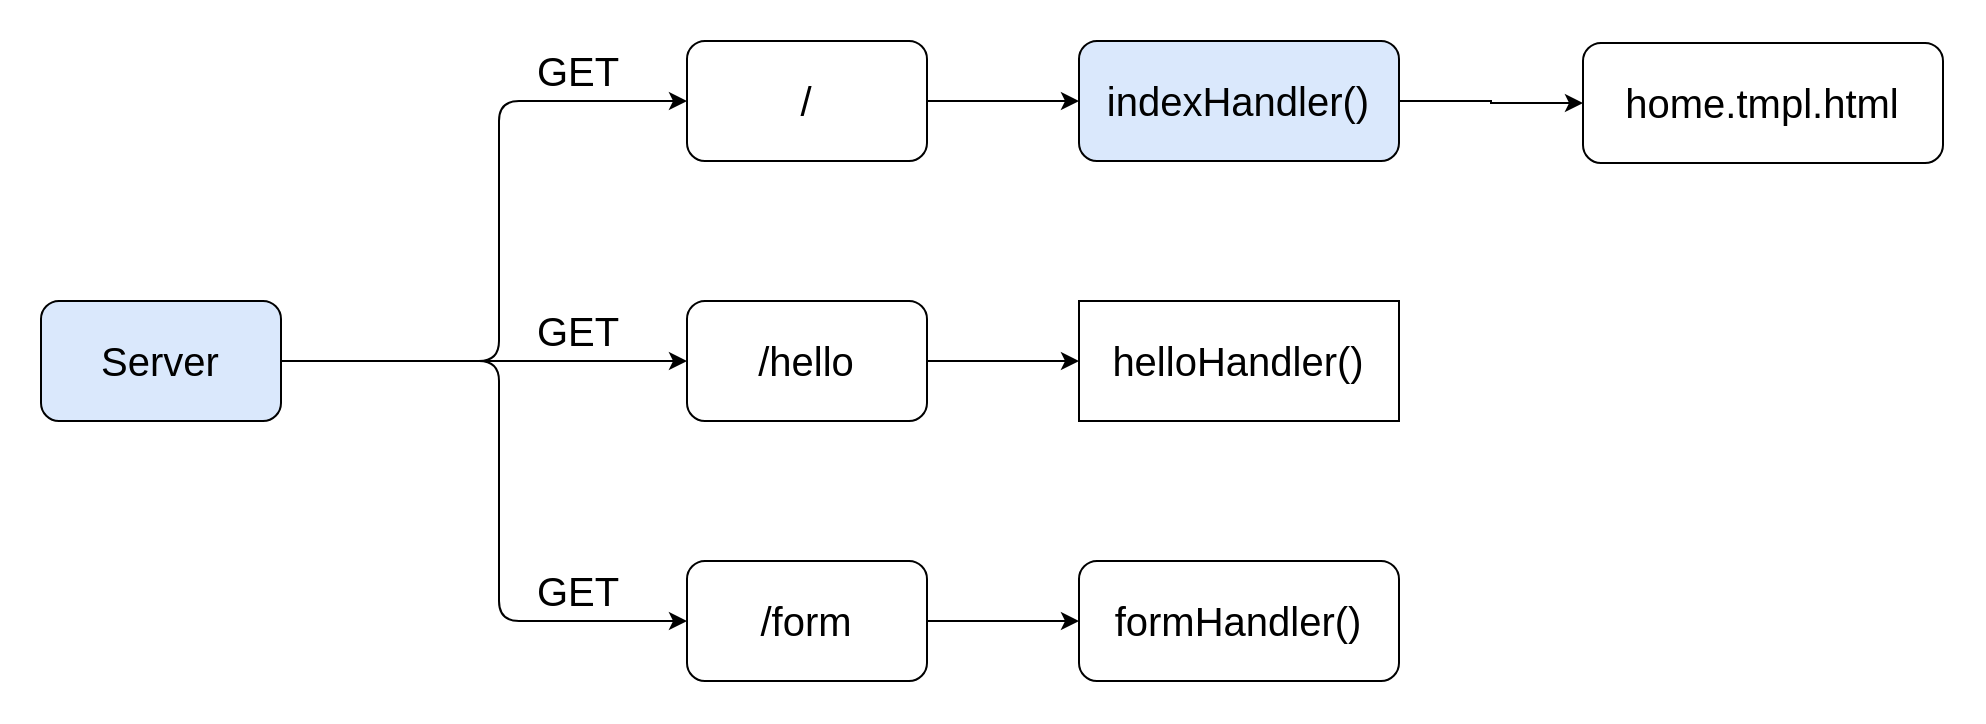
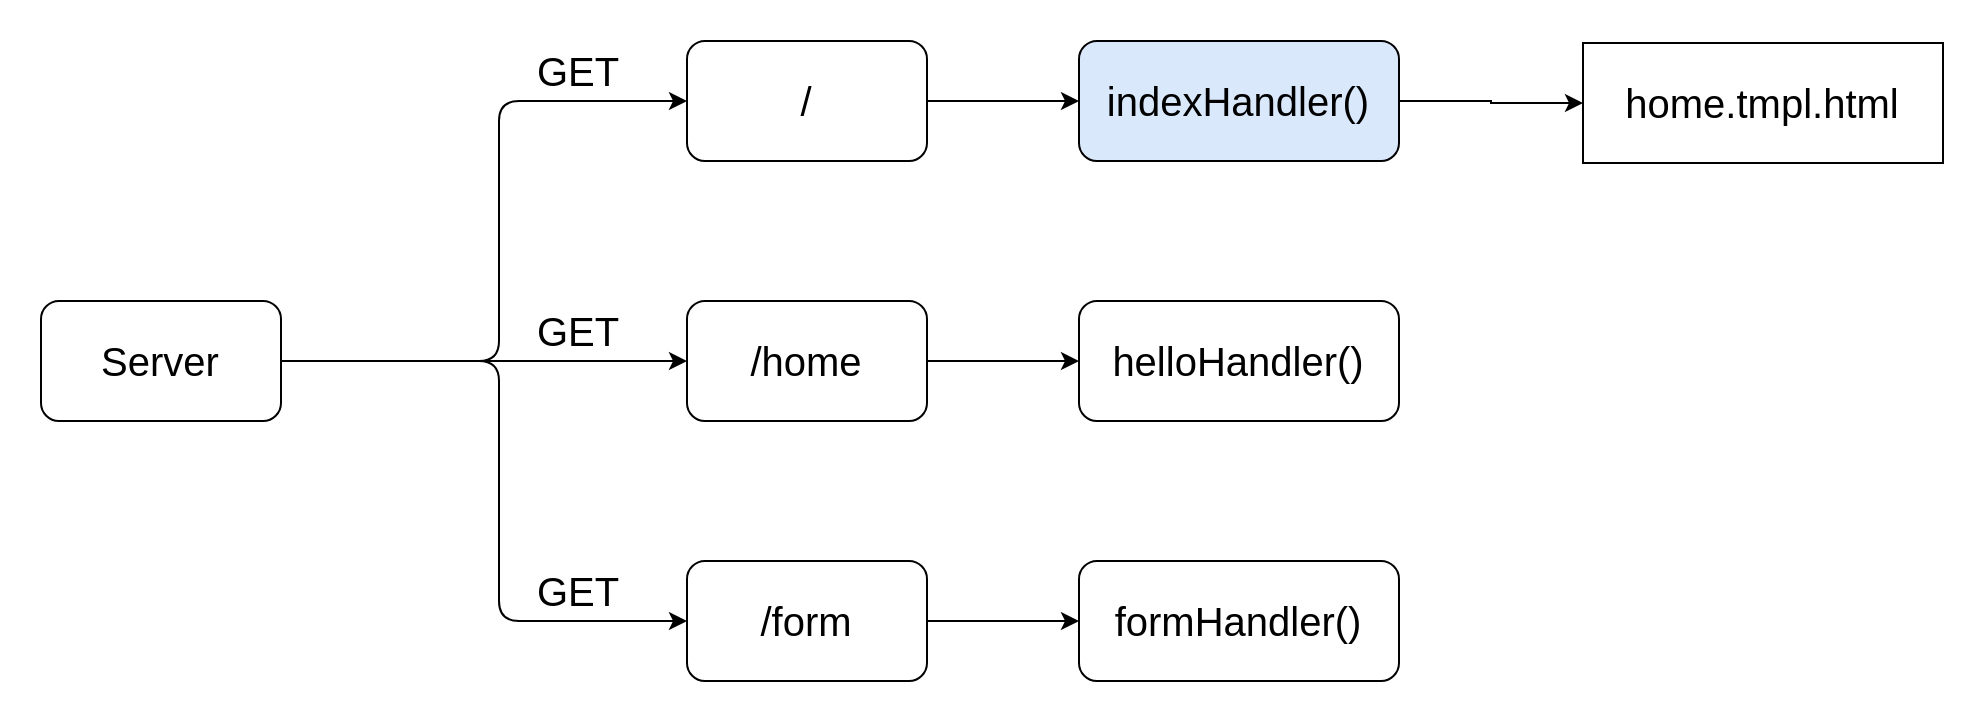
(1763, 103) -> (1763, 103)
(161, 361) -> (161, 361)
(807, 361) -> (807, 361)
(1239, 361) -> (1239, 361)
